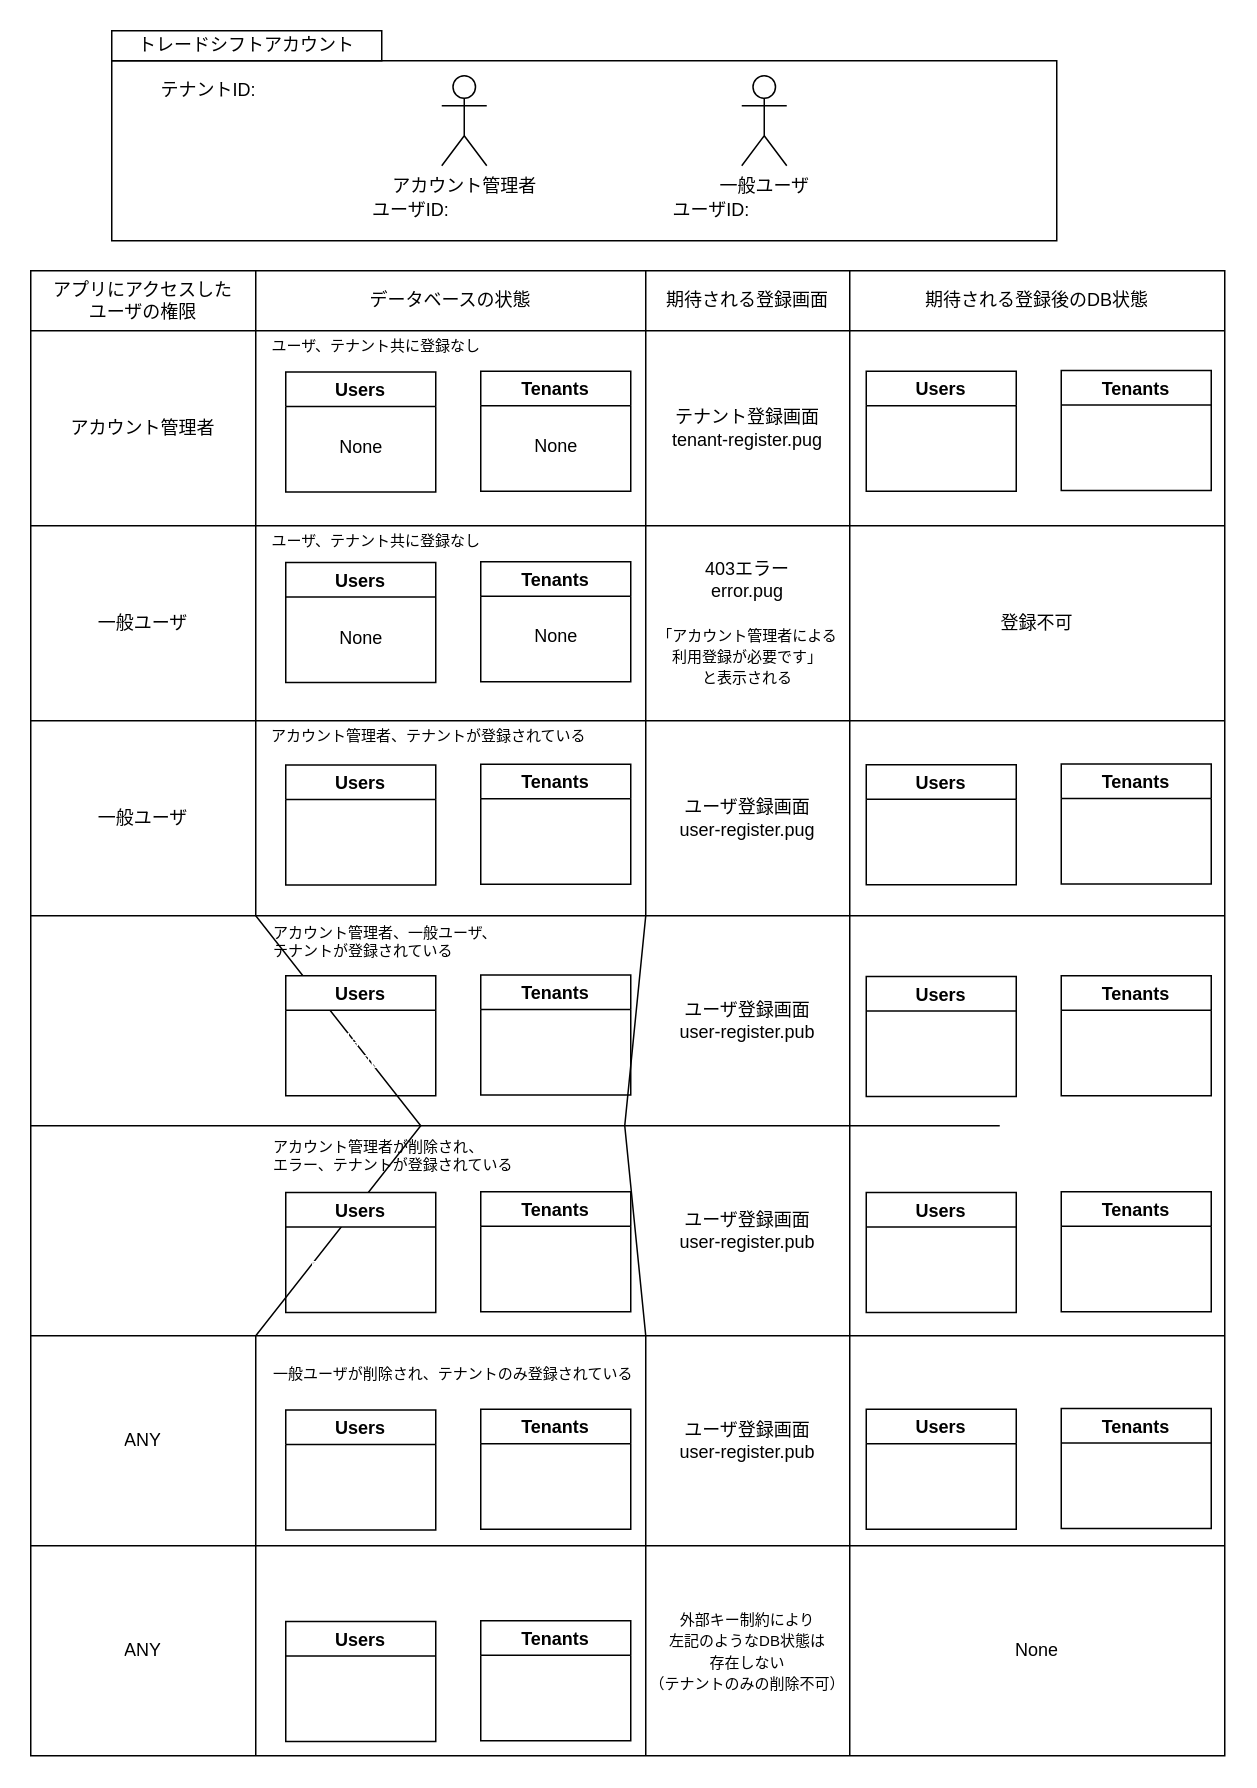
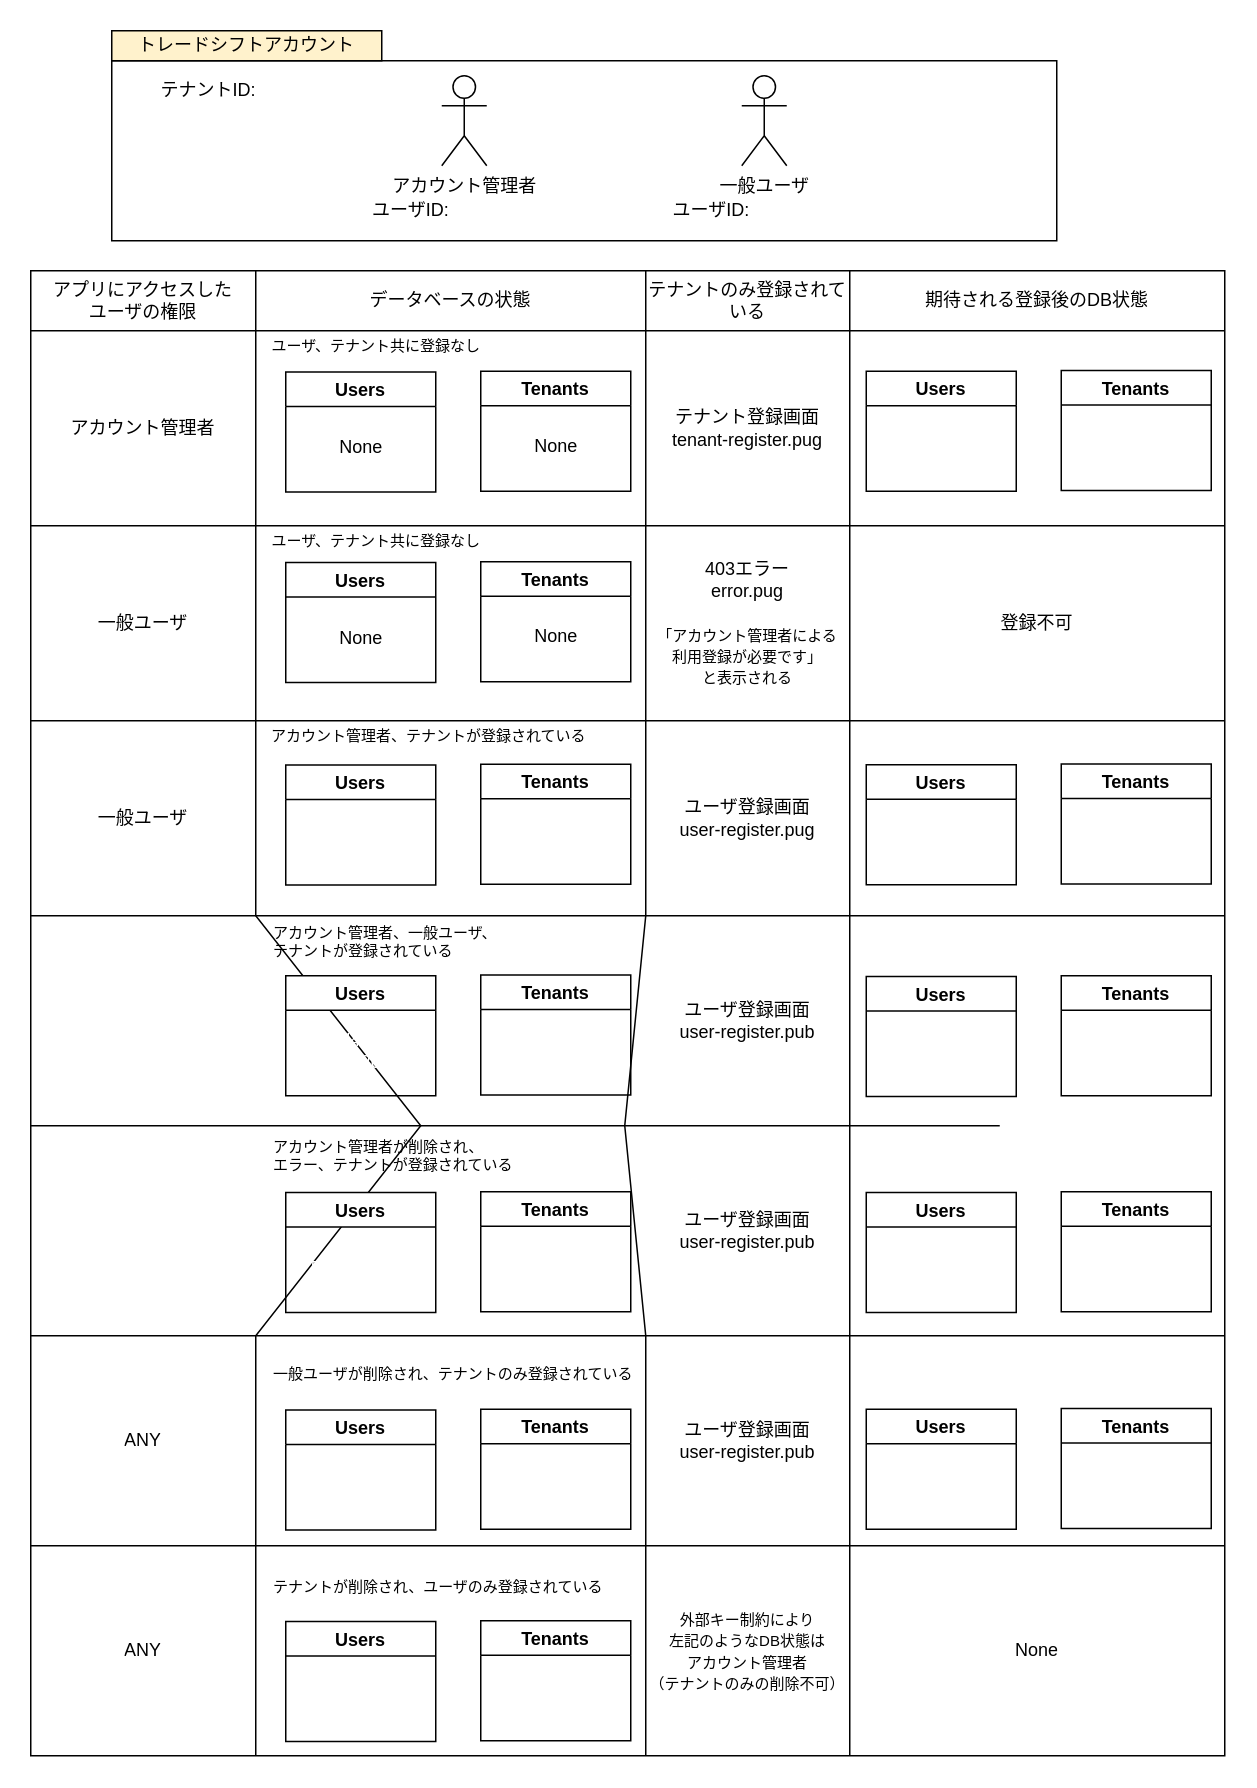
(247, 46) -> (247, 46)
(748, 301) -> (748, 301)
none -> (451, 1586)
(748, 1651) -> (748, 1651)
